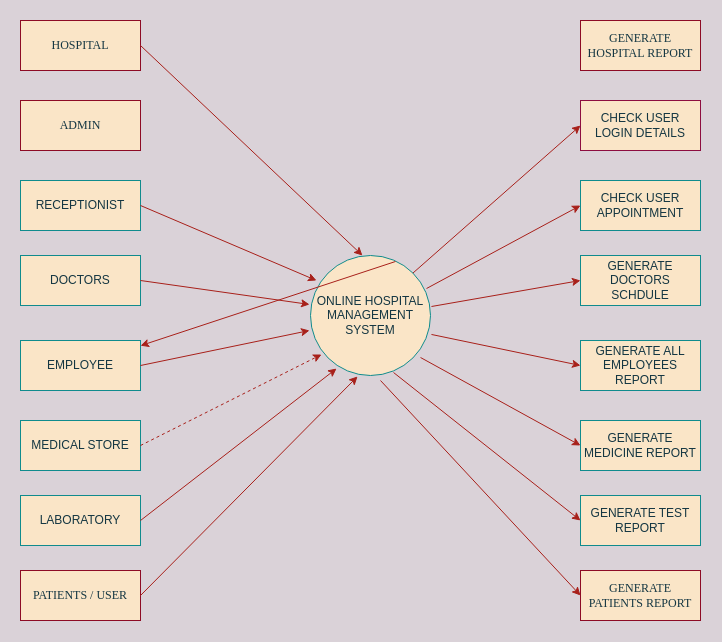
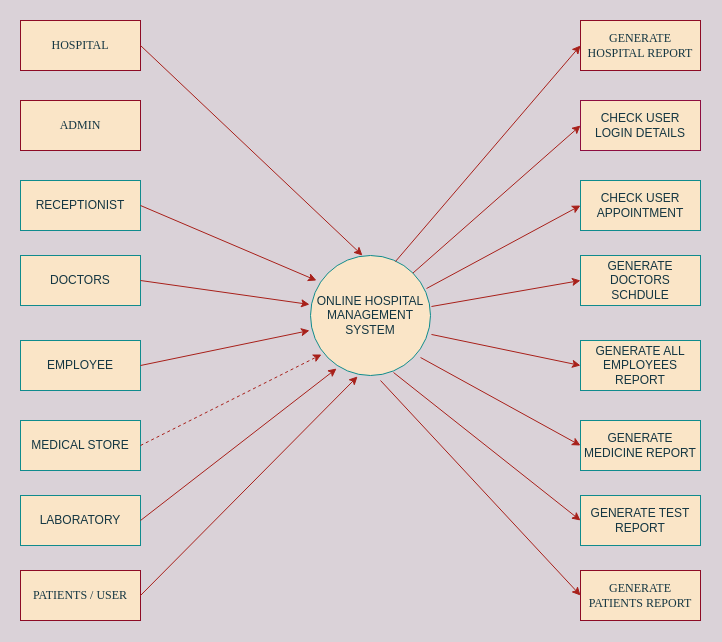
(271, 303) -> (486, 156)
